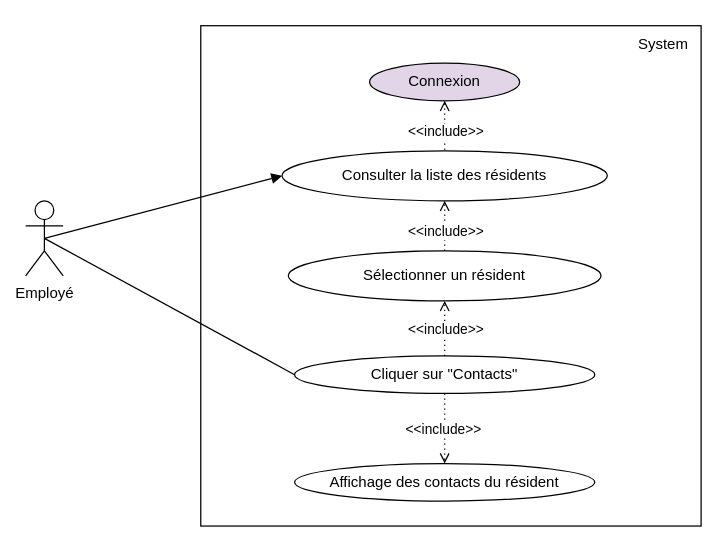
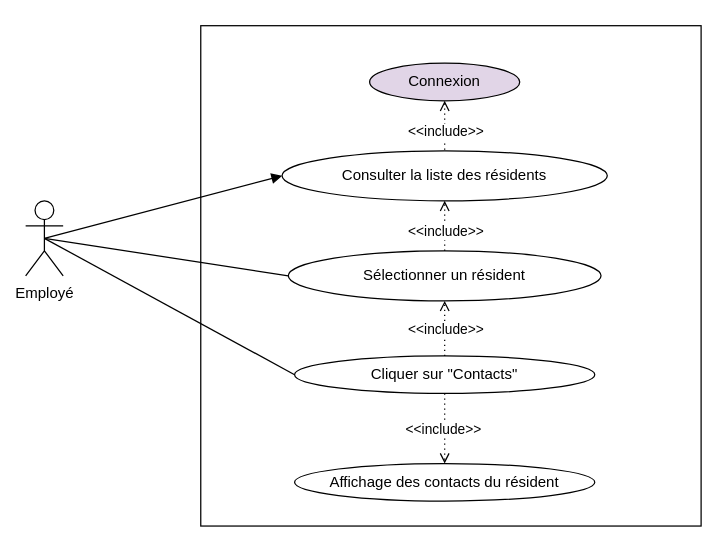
(663, 44) -> none
none -> (169, 257)
